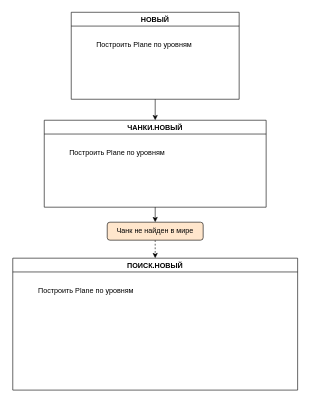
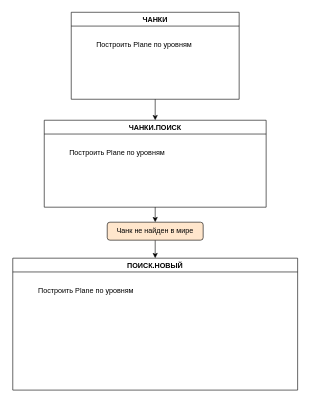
(155, 20) -> (155, 20)
(155, 128) -> (155, 128)
(155, 247) -> (155, 247)
